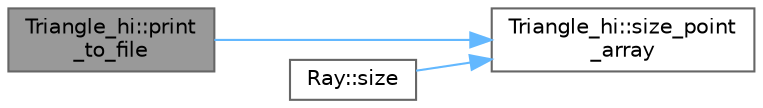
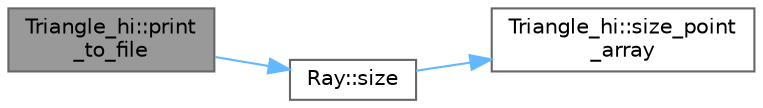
(342, 40) -> (242, 61)
